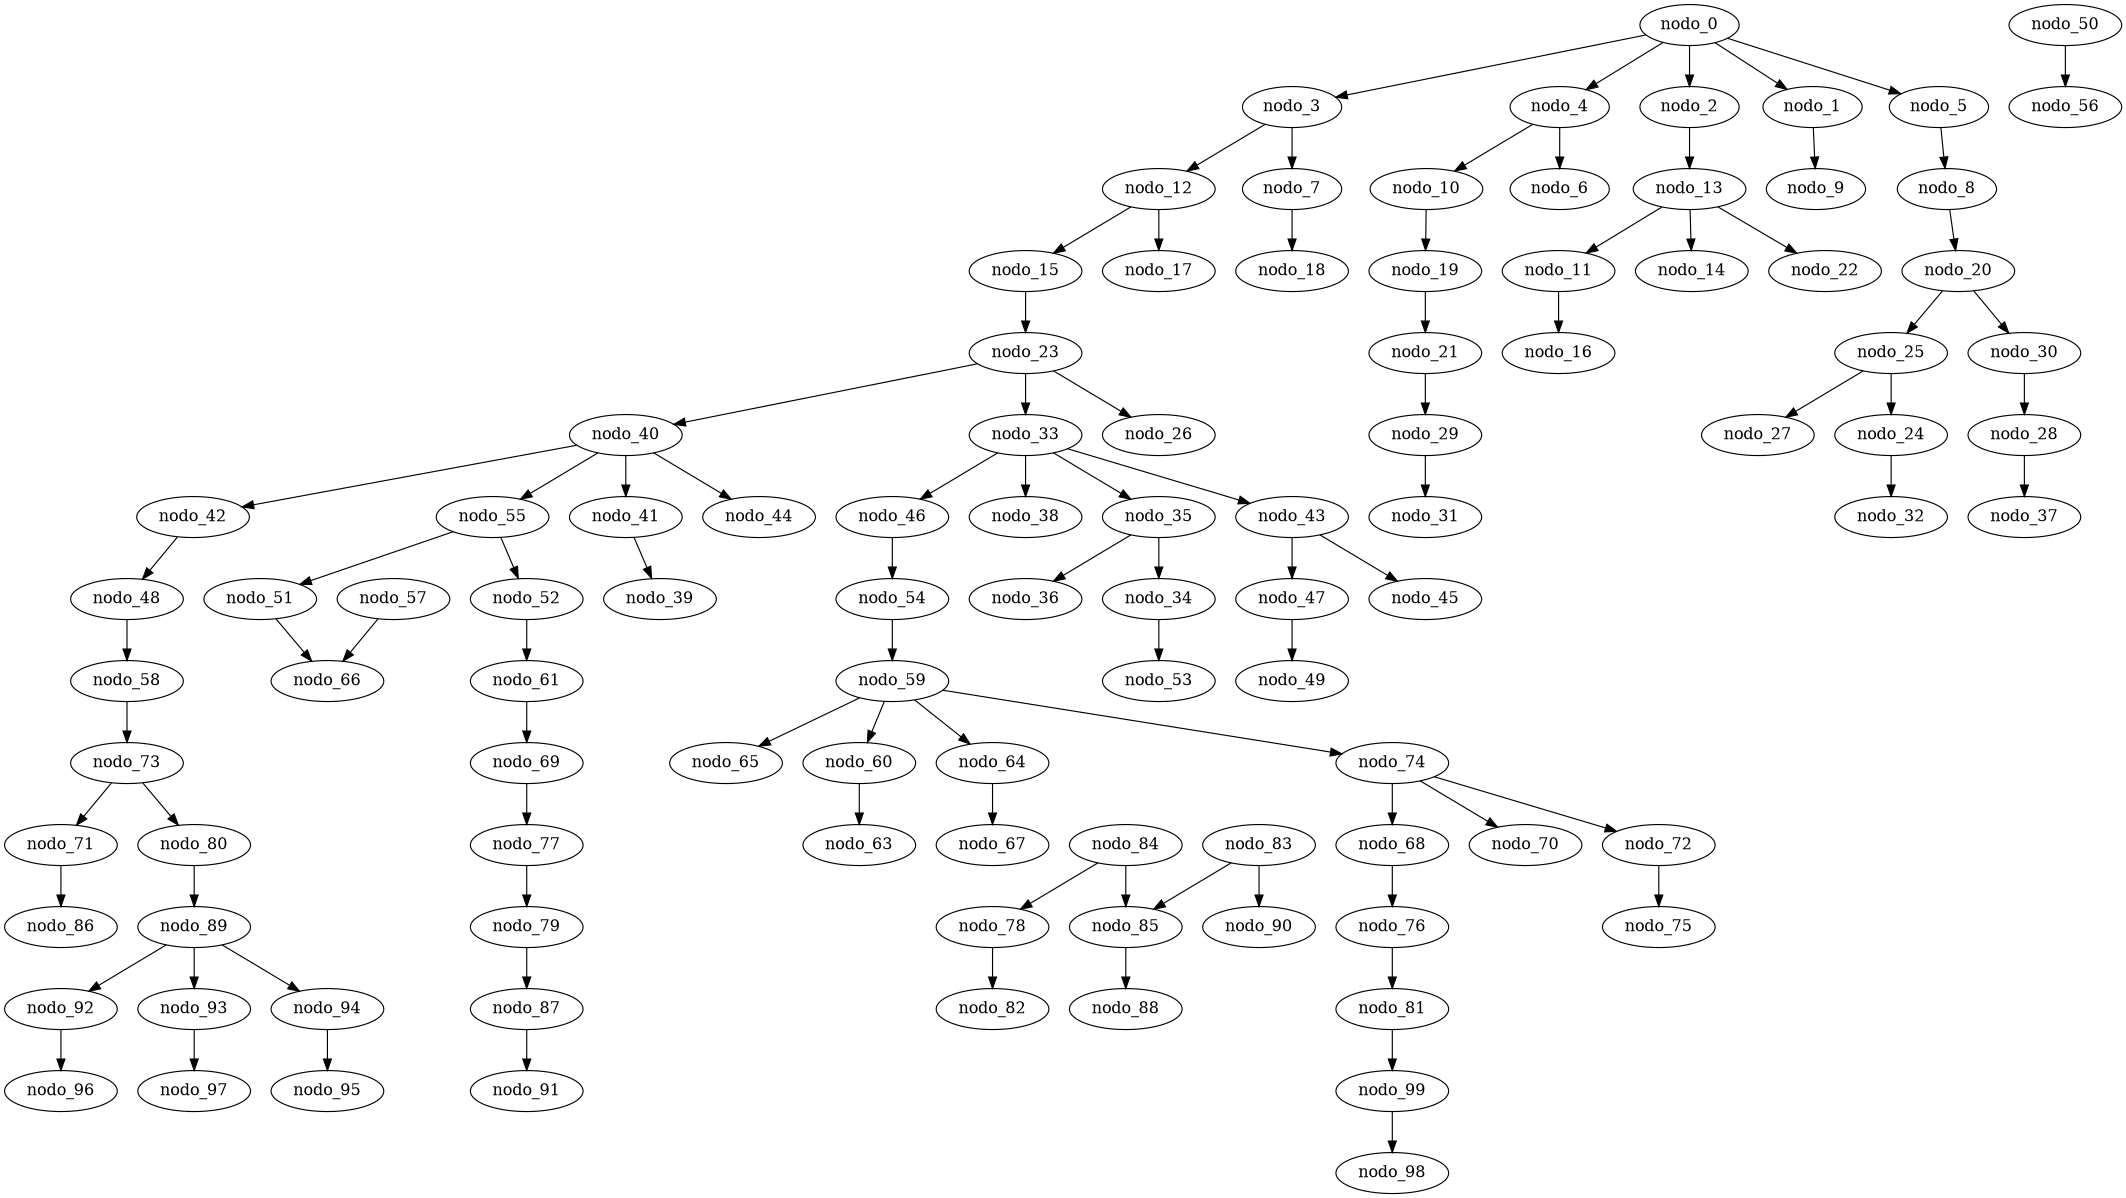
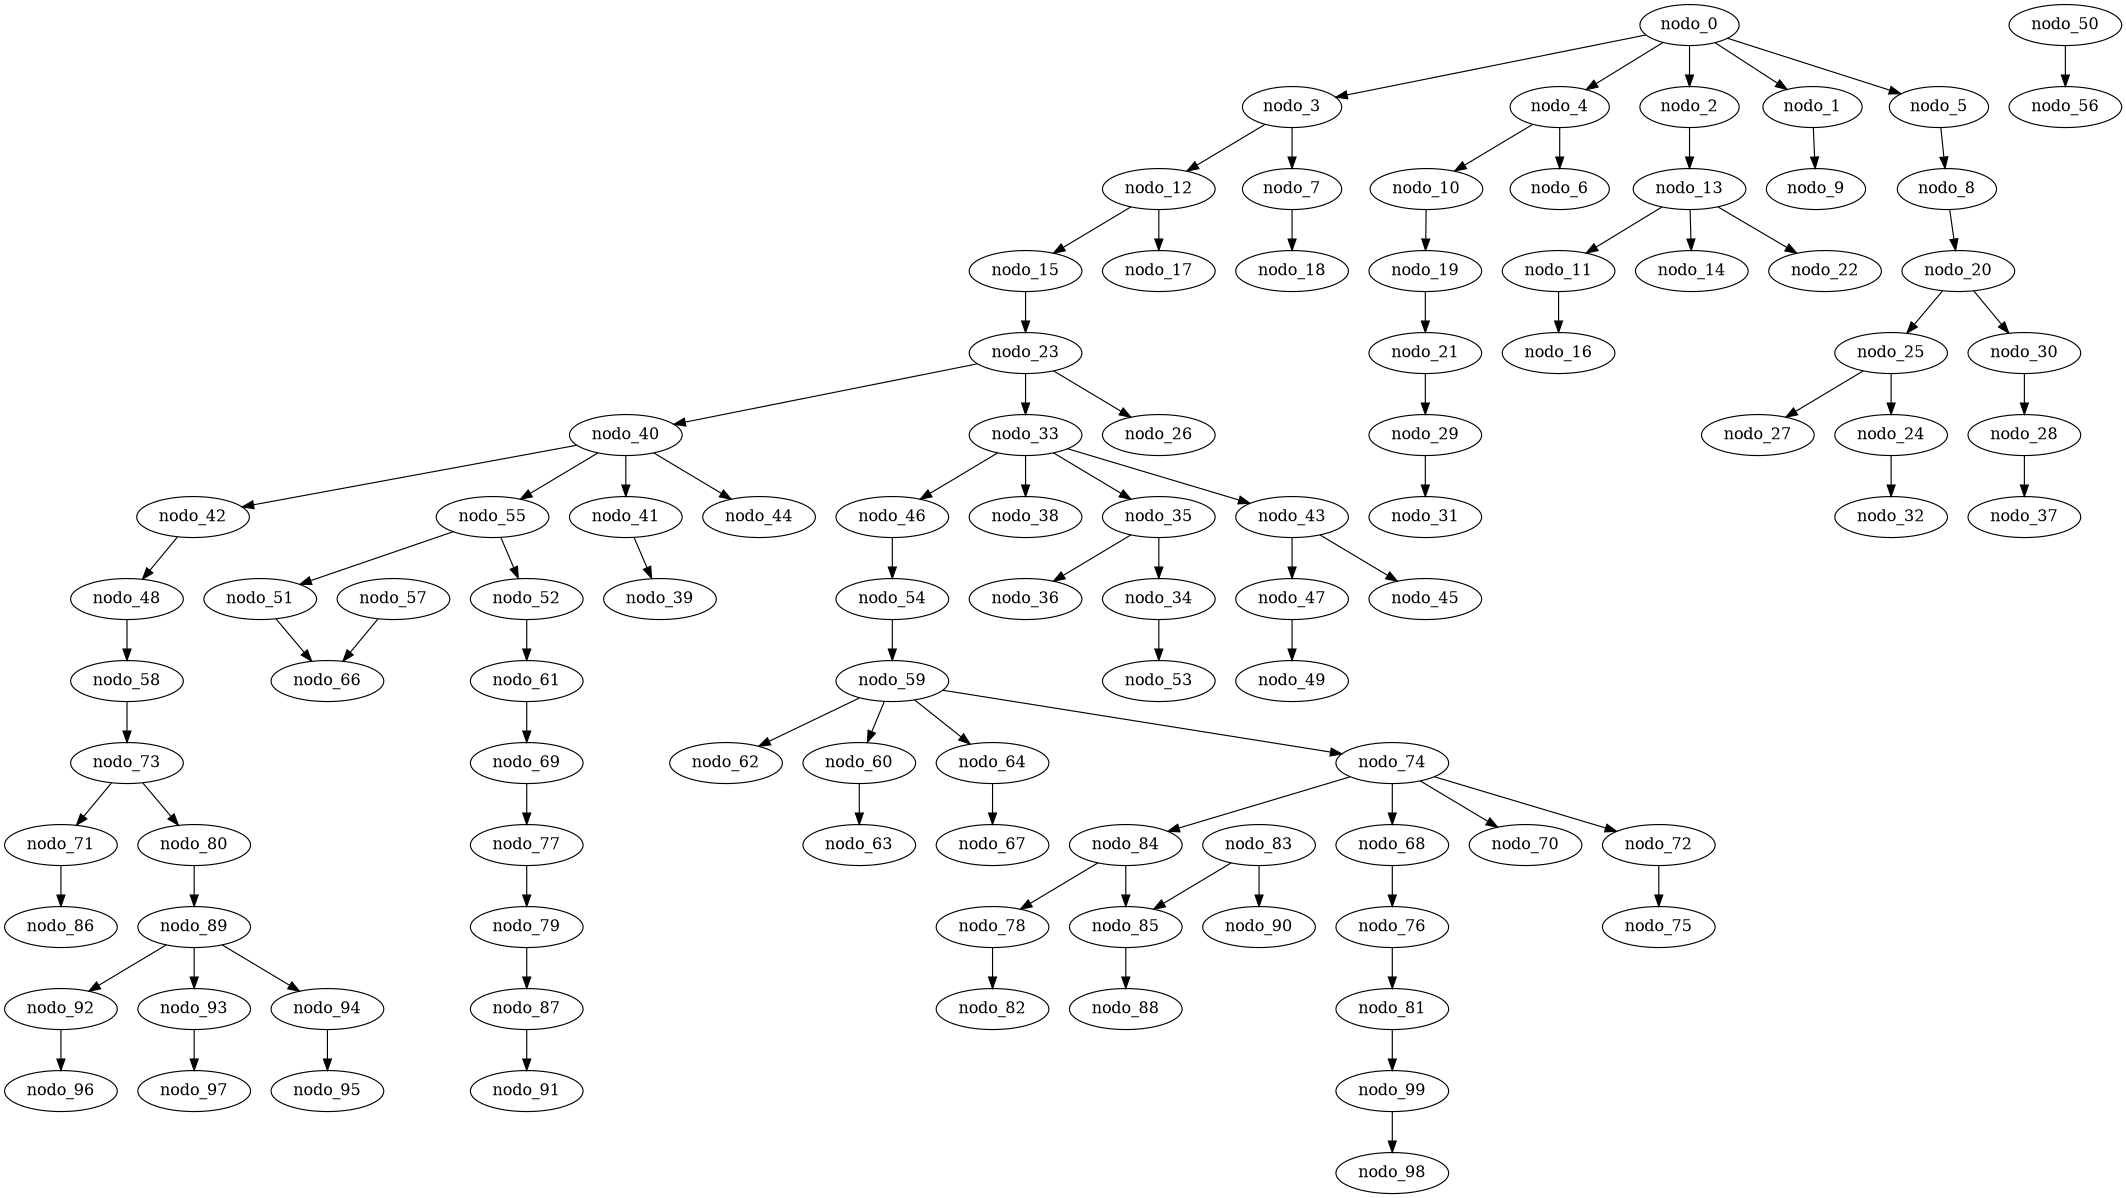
(726, 763) -> (726, 763)
none -> (1265, 802)
